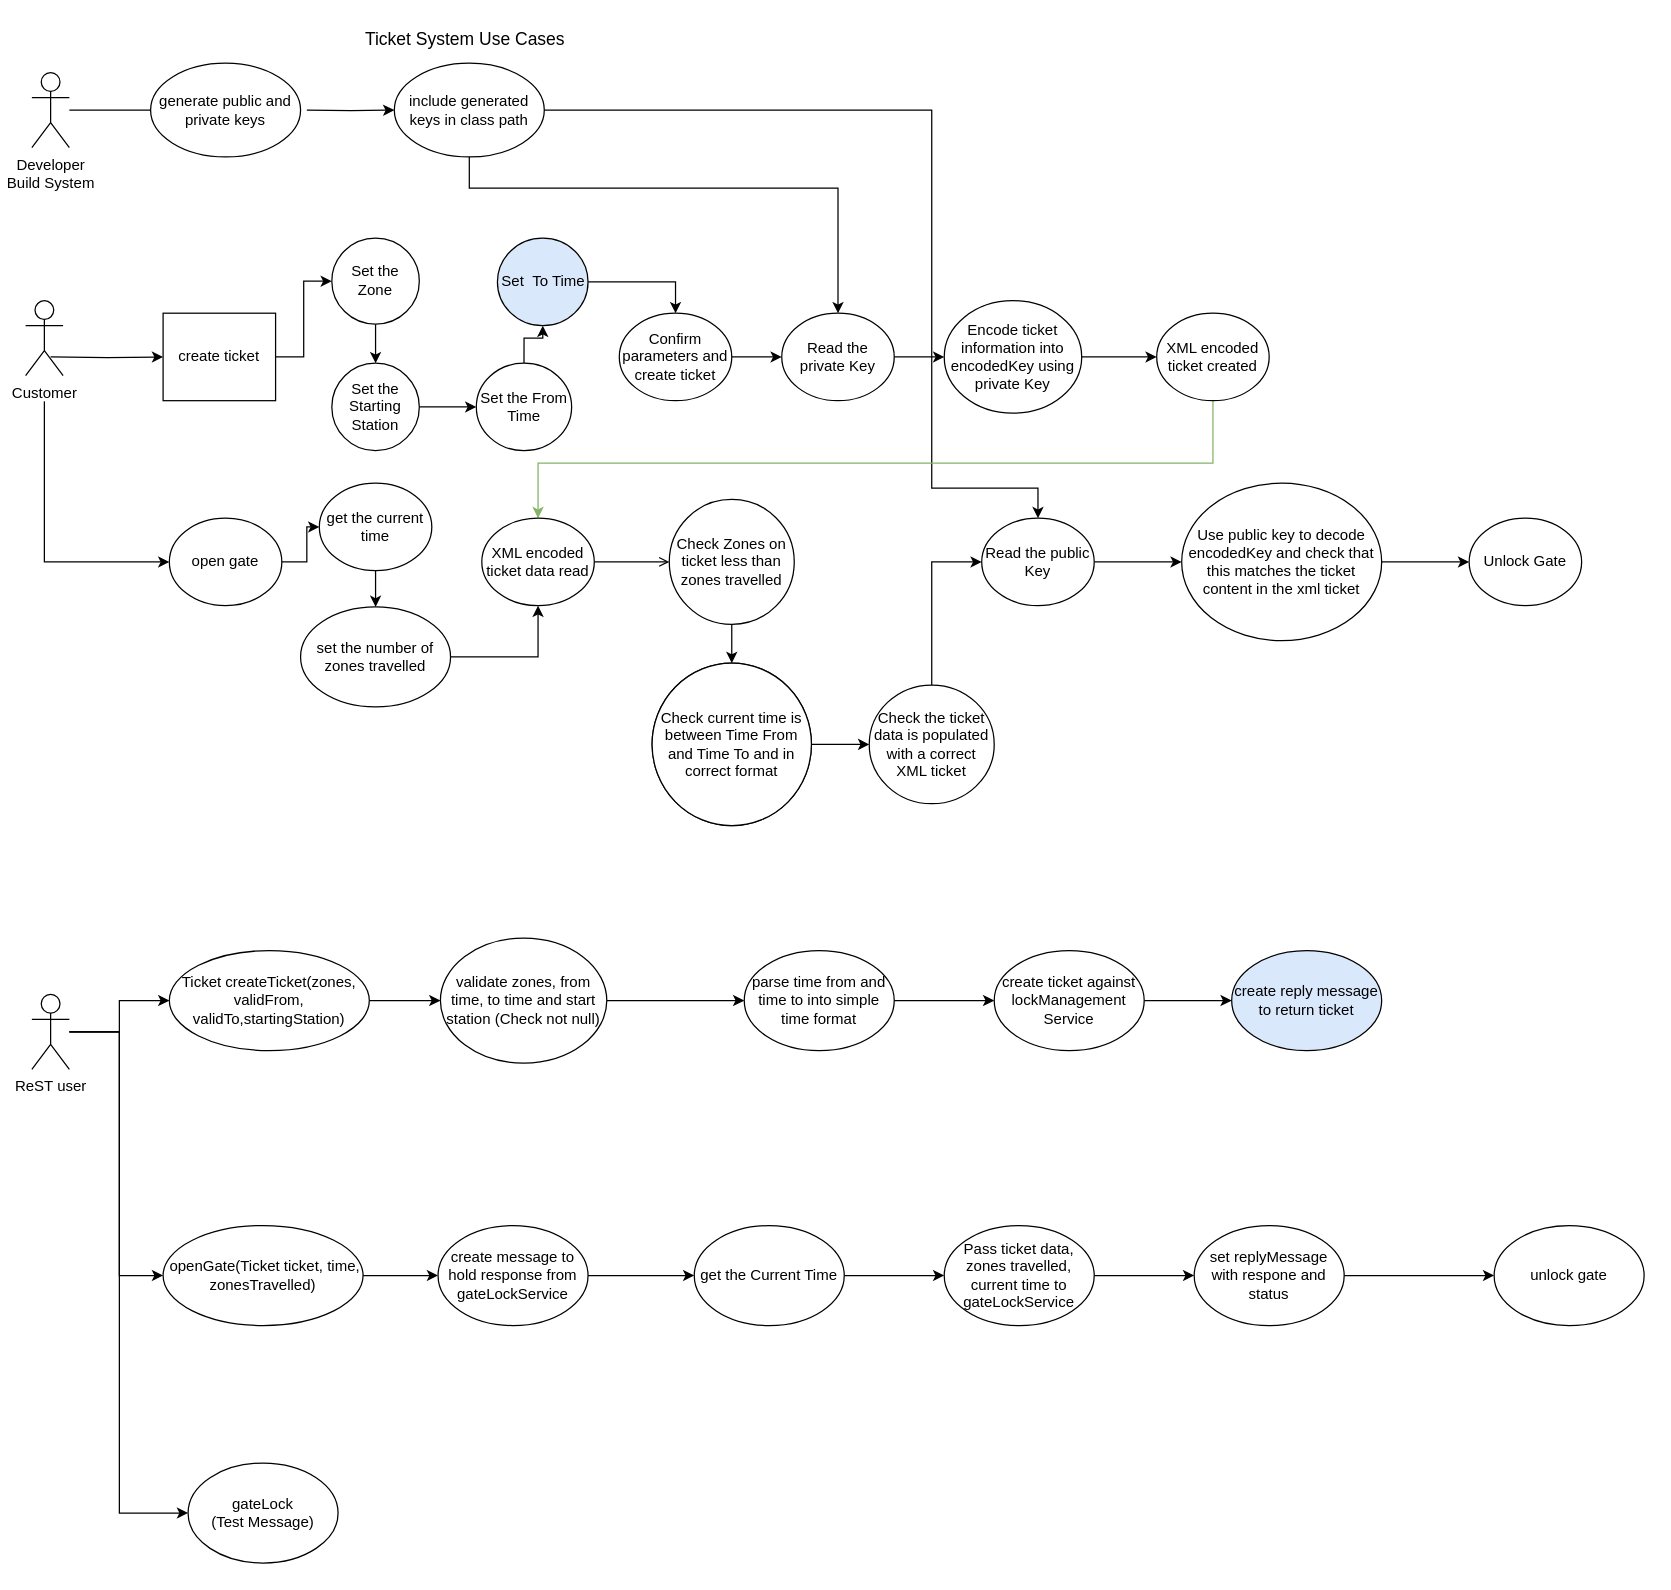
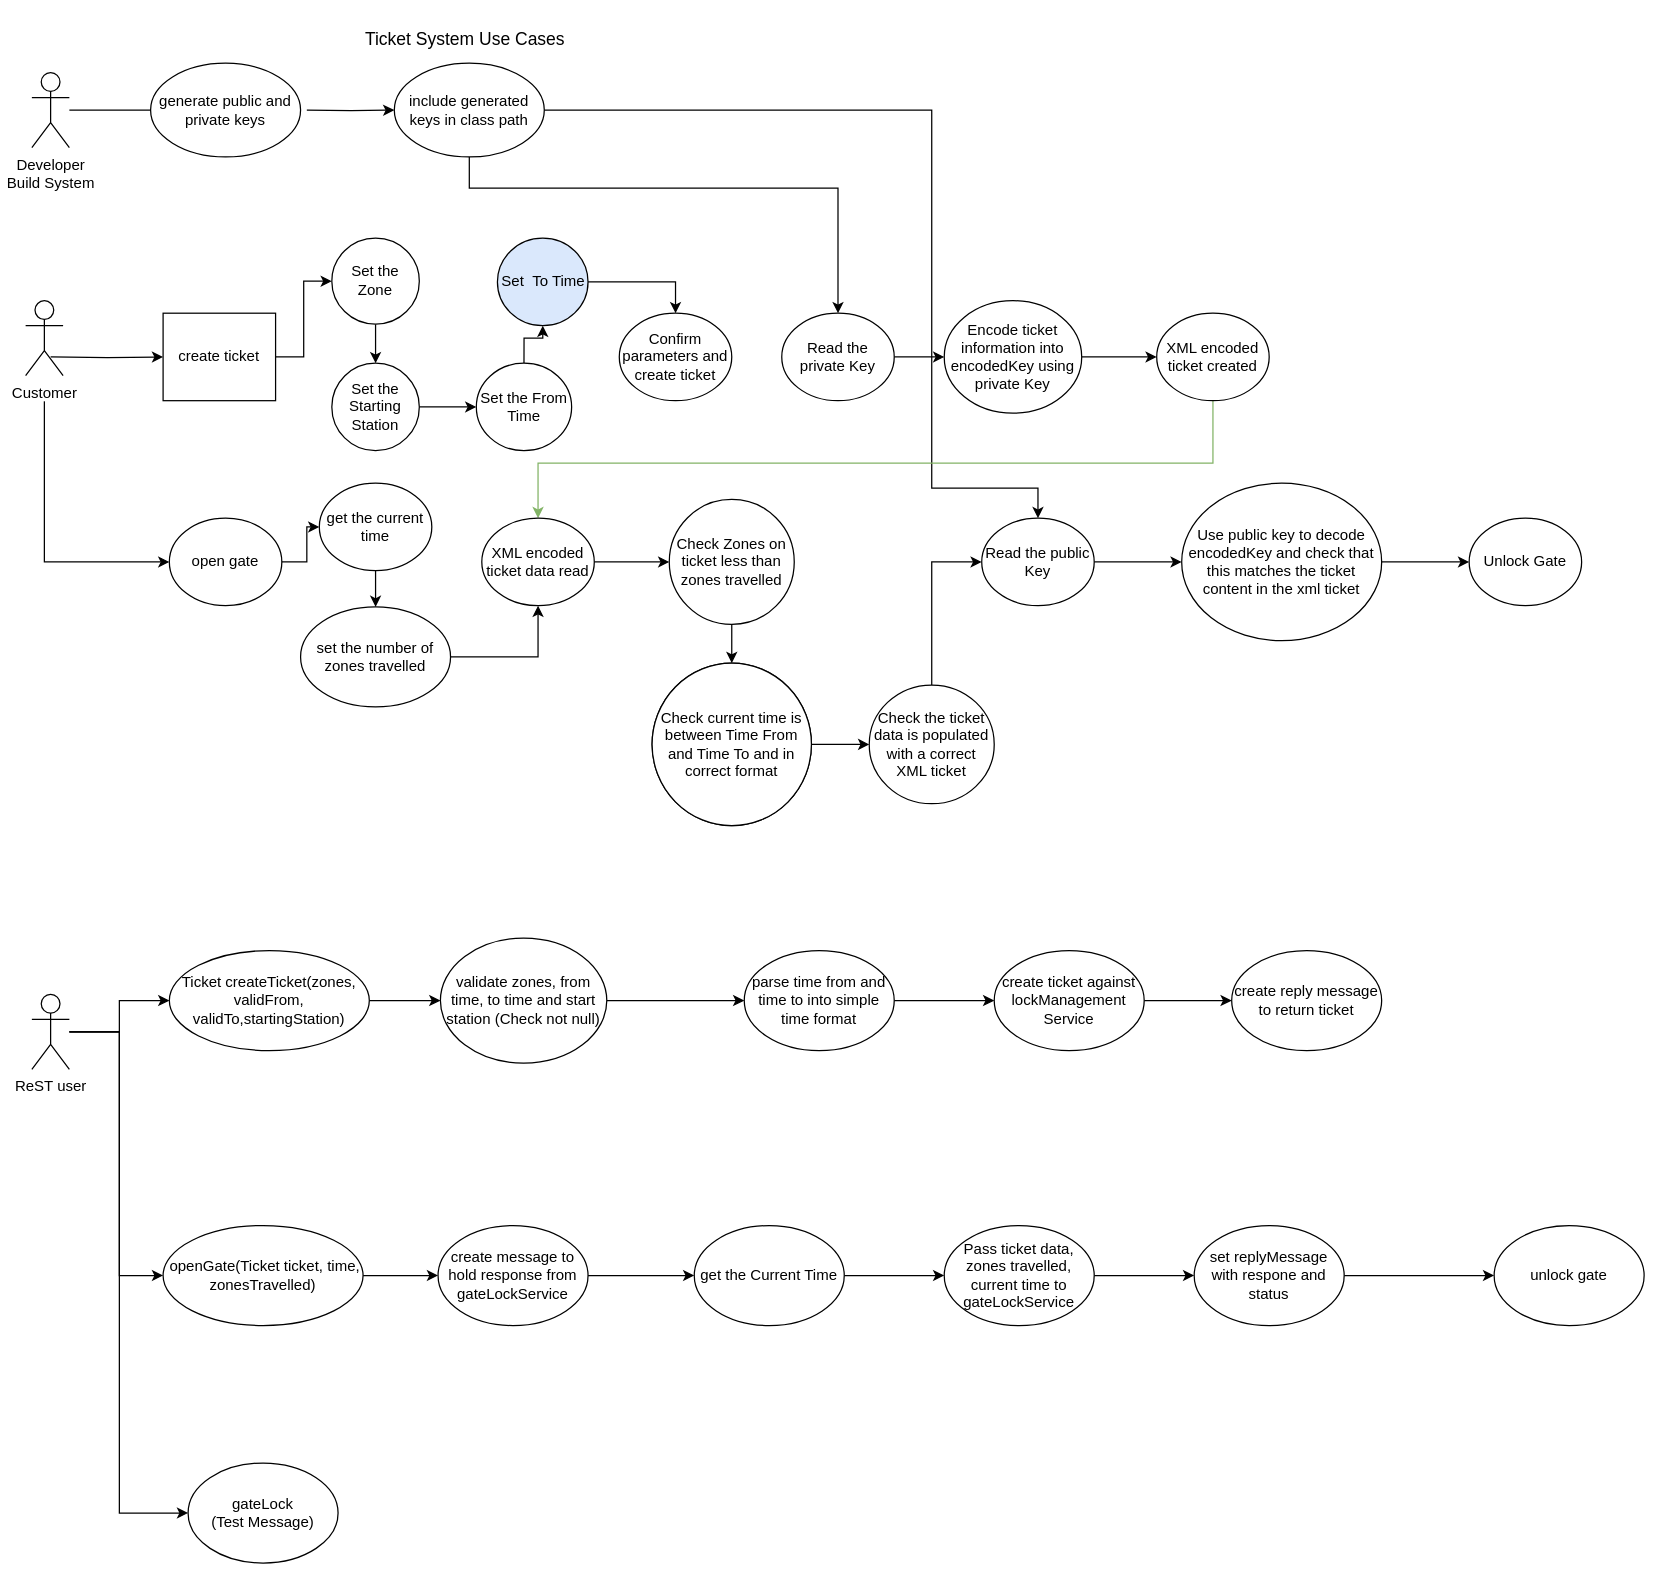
(753, 357) -> none
(661, 562) -> (659, 562)
(1307, 1001) -> (1307, 1001)
